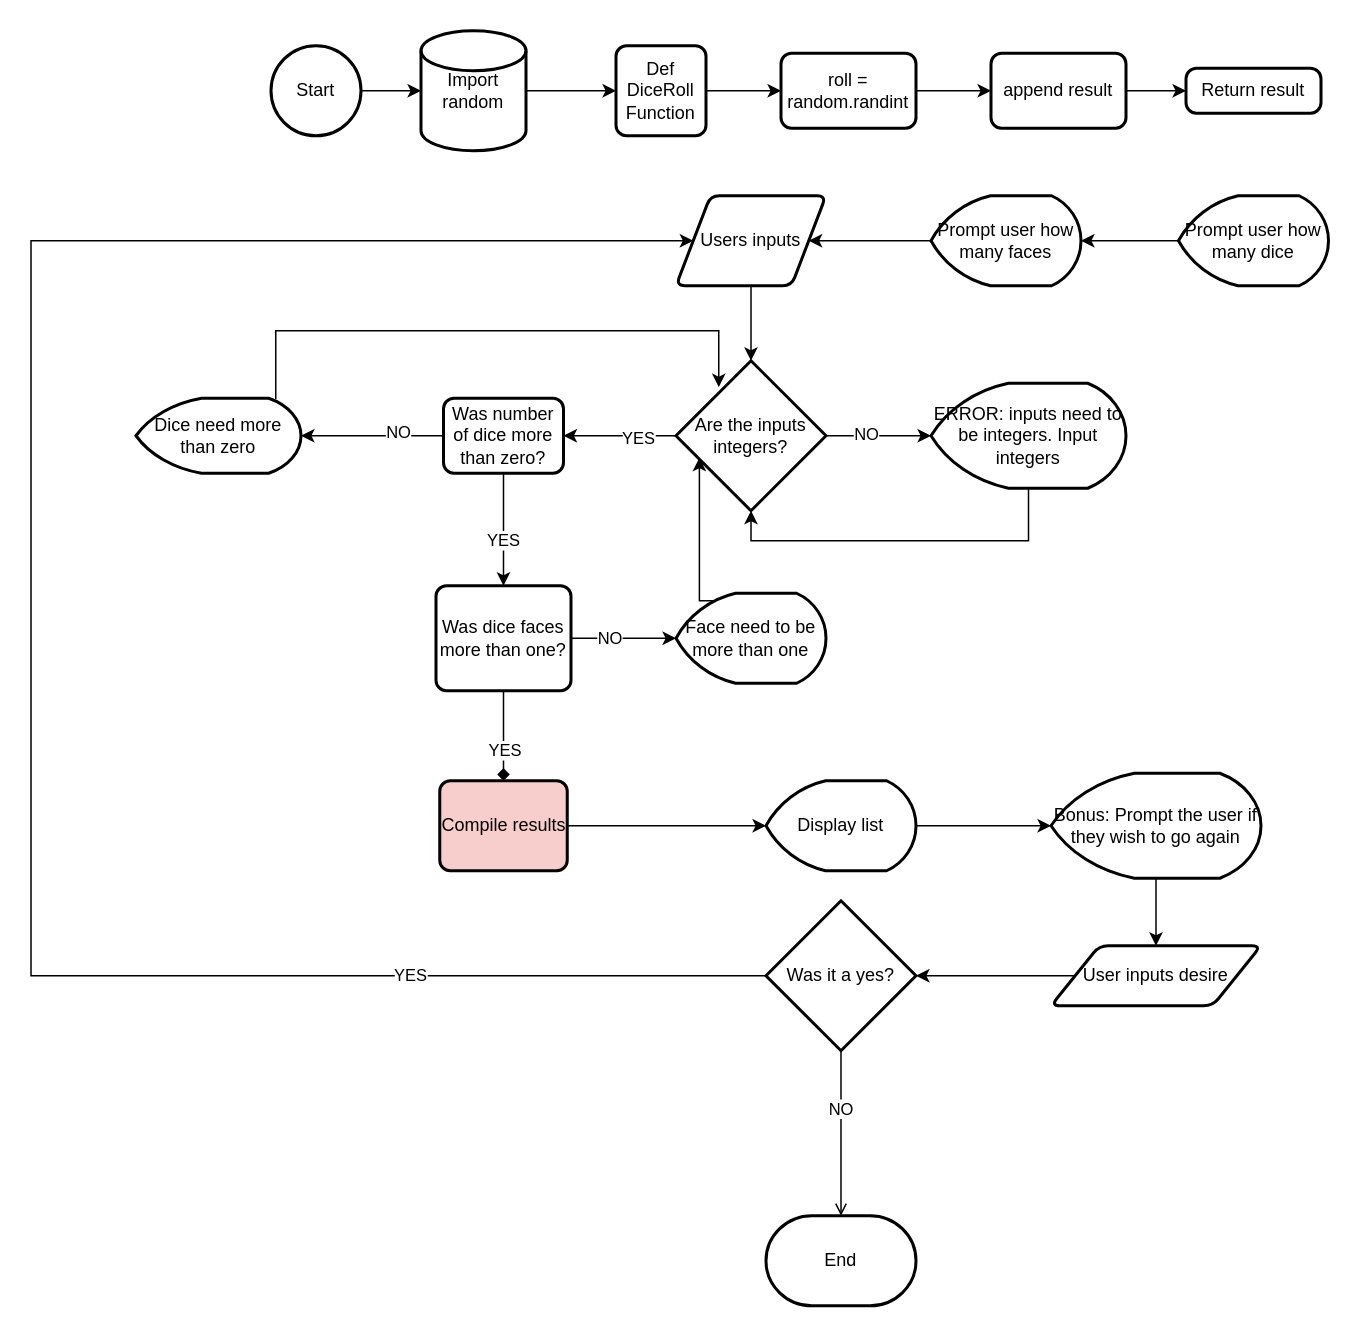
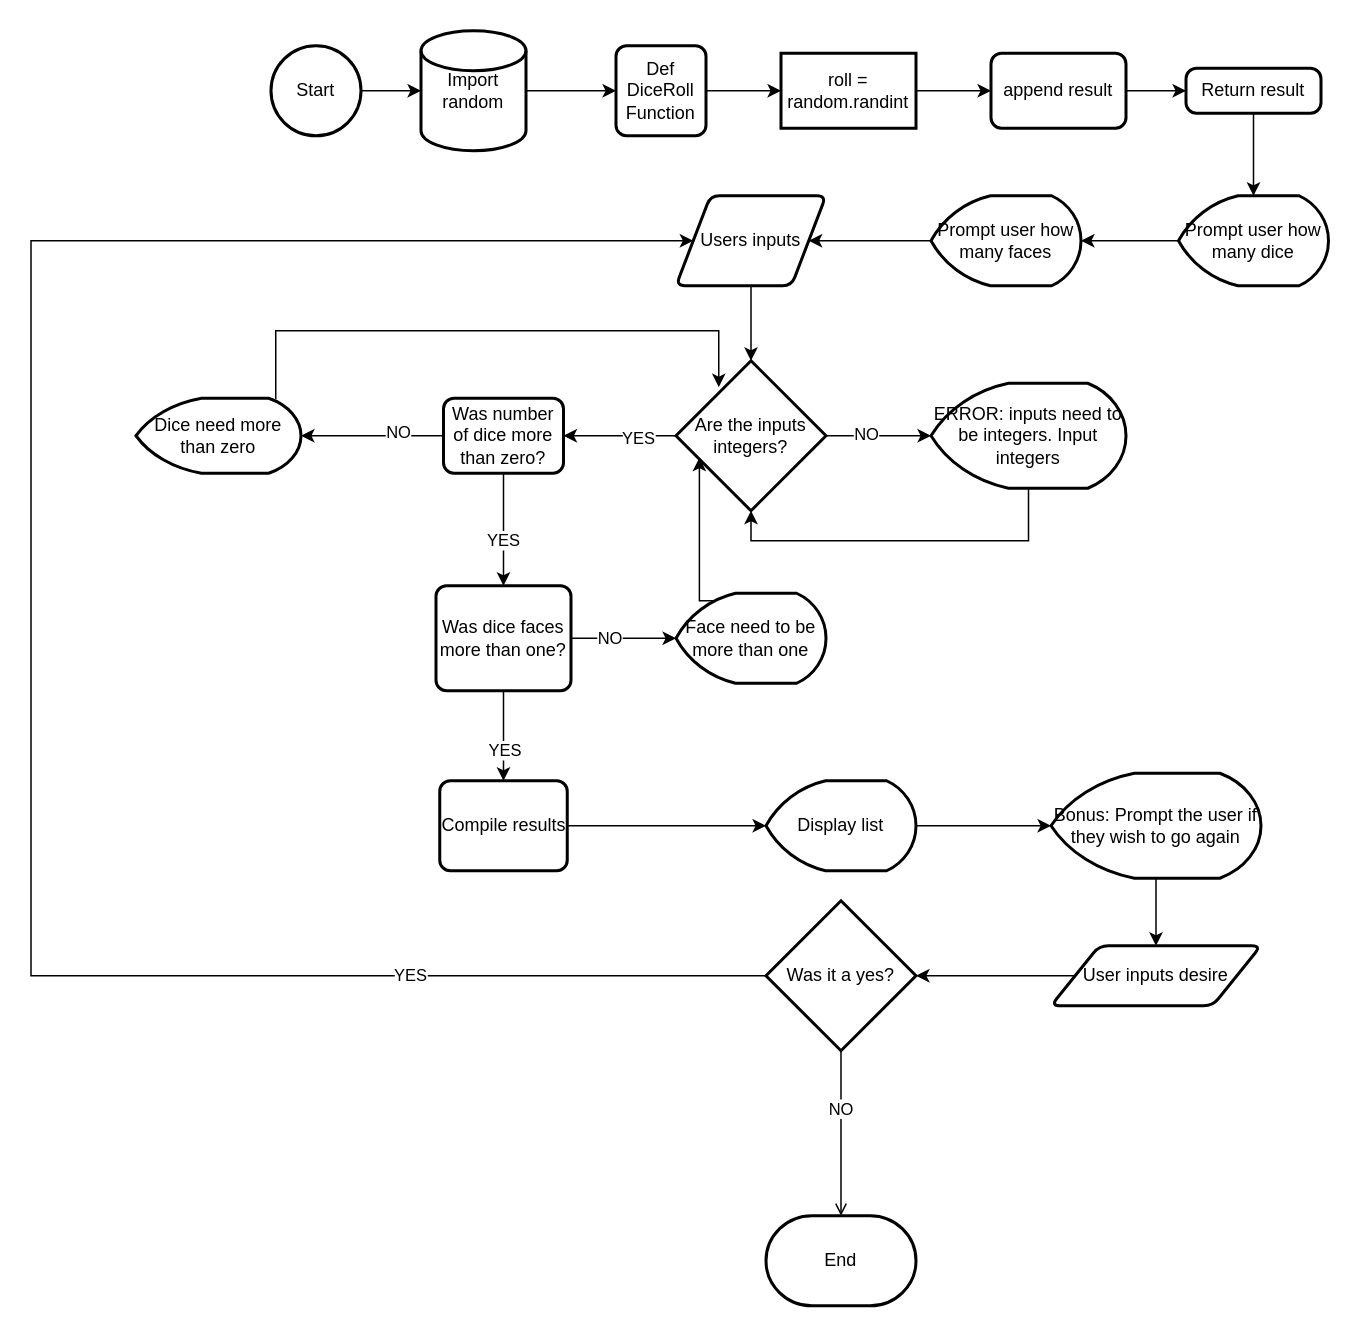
(848, 91) -> (848, 91)
none -> (1253, 150)
(503, 768) -> (503, 769)
(503, 826) -> (503, 826)
